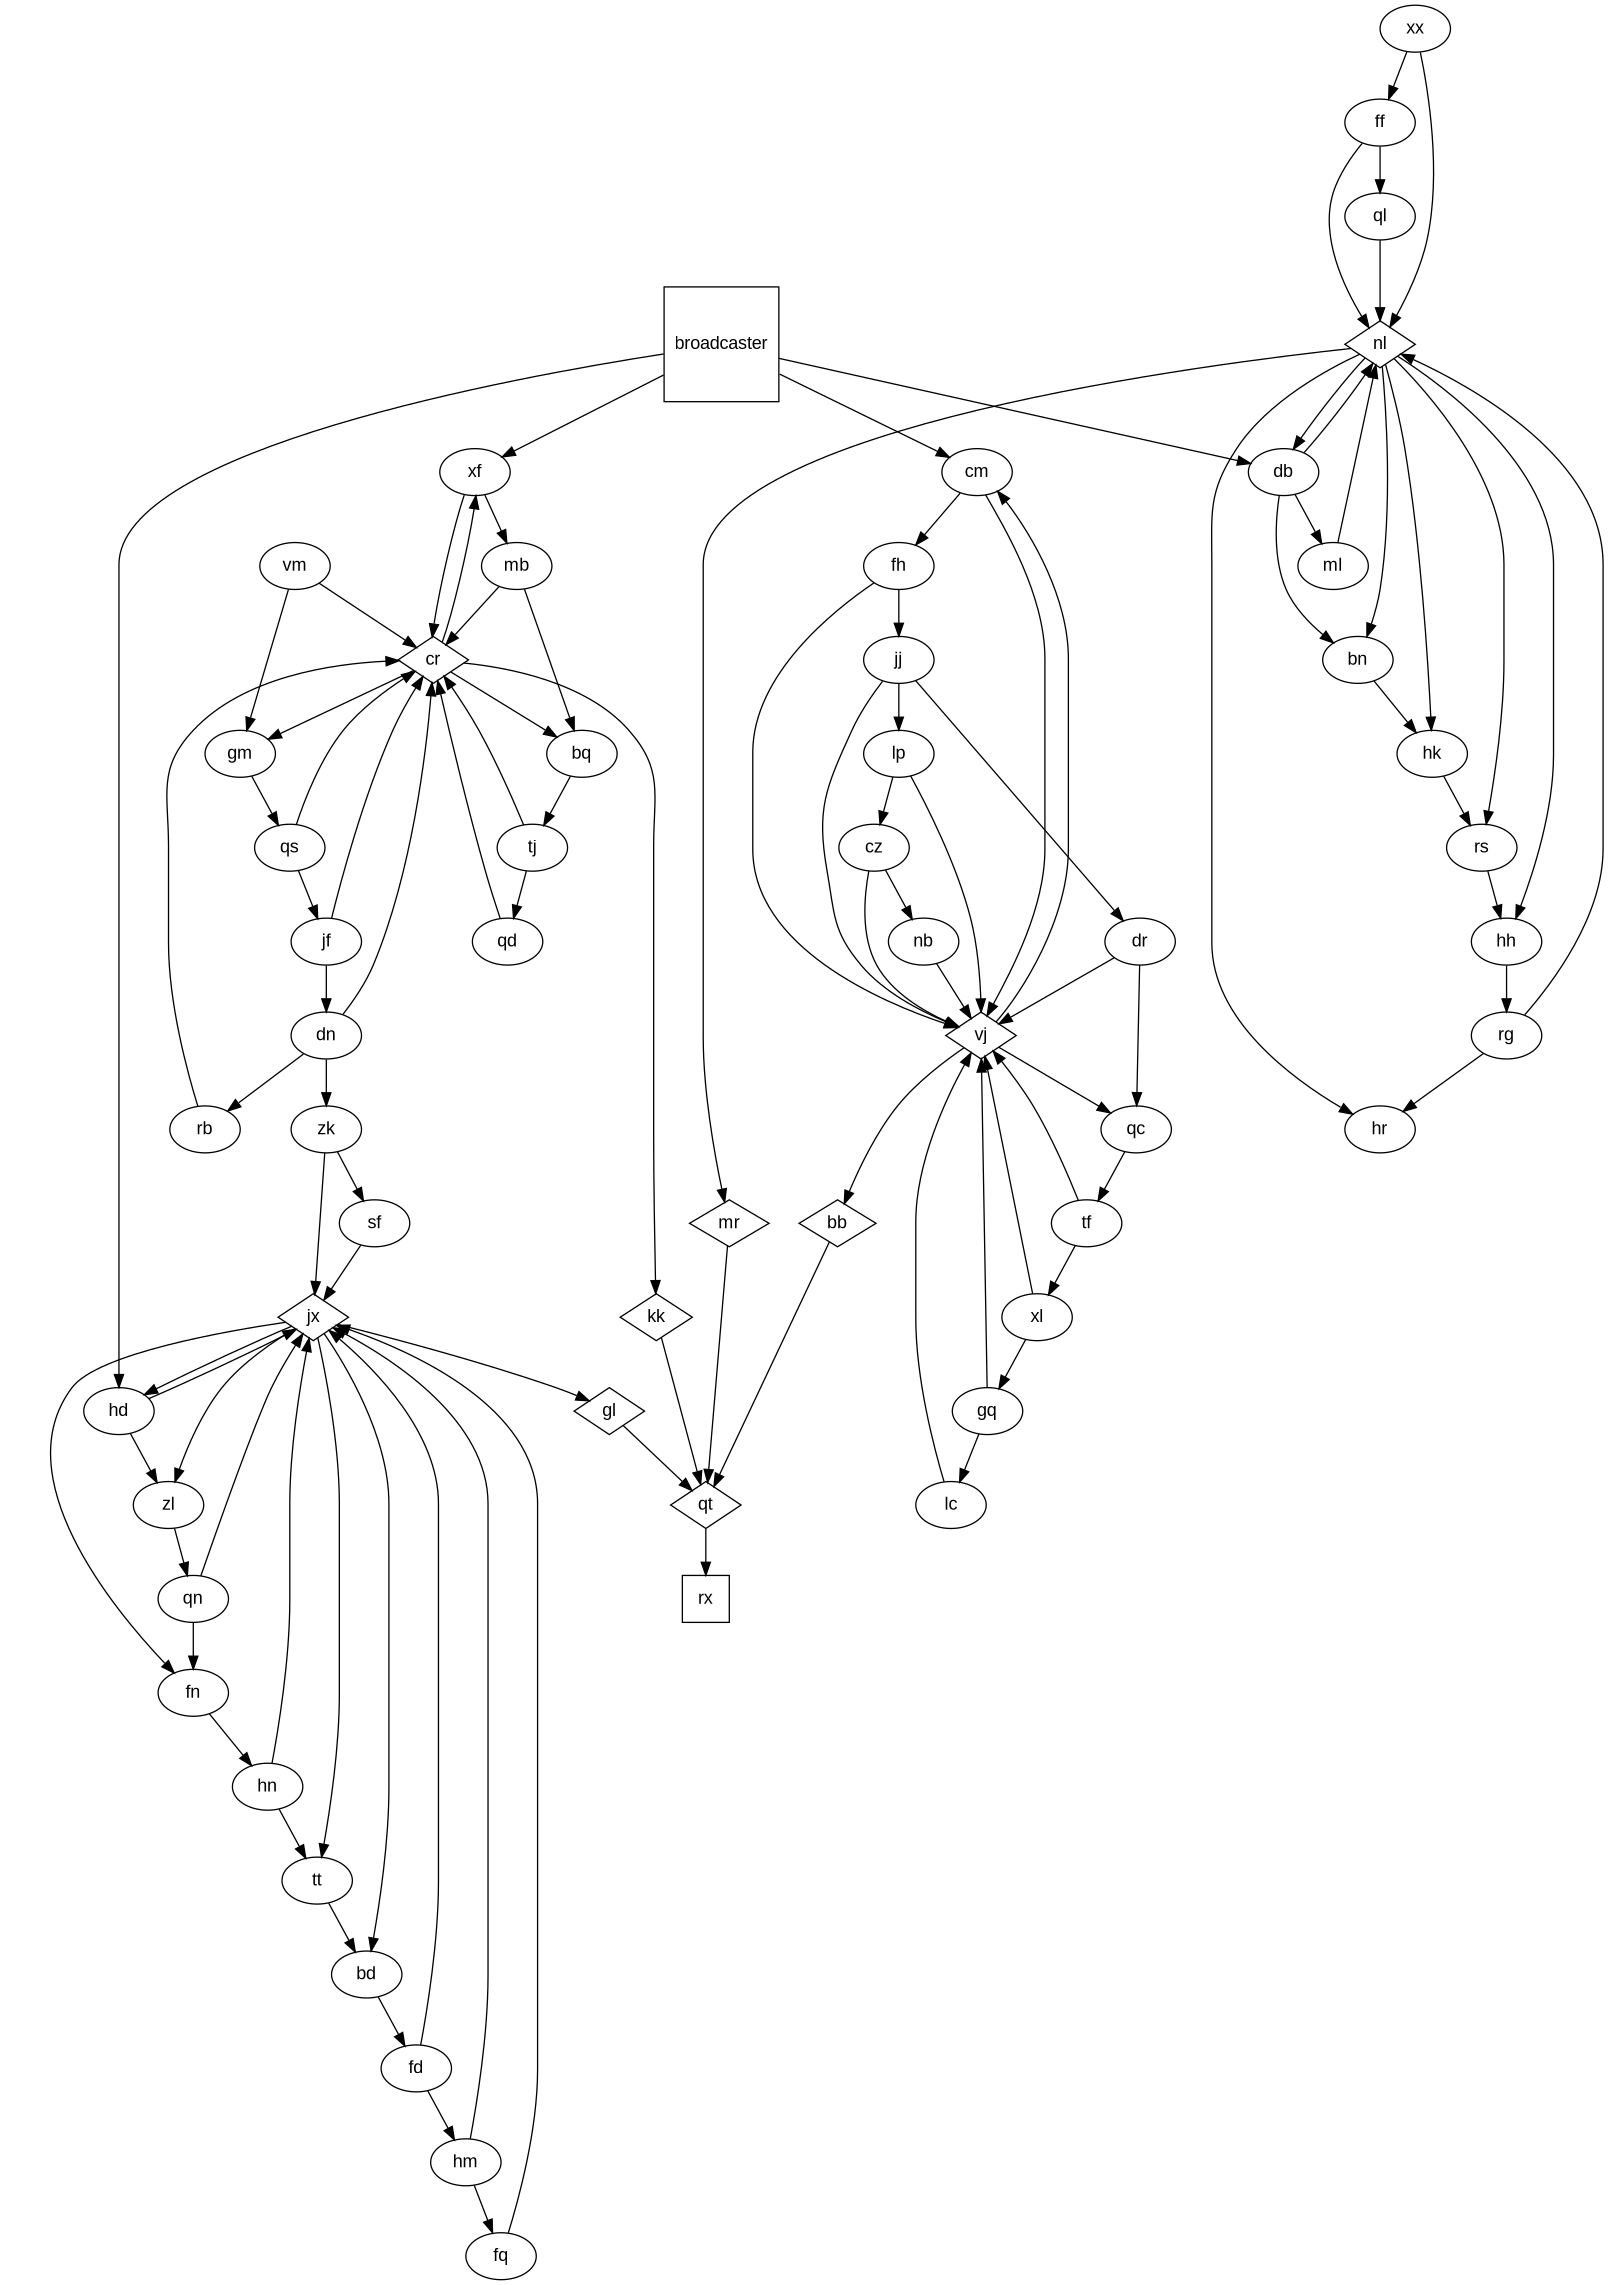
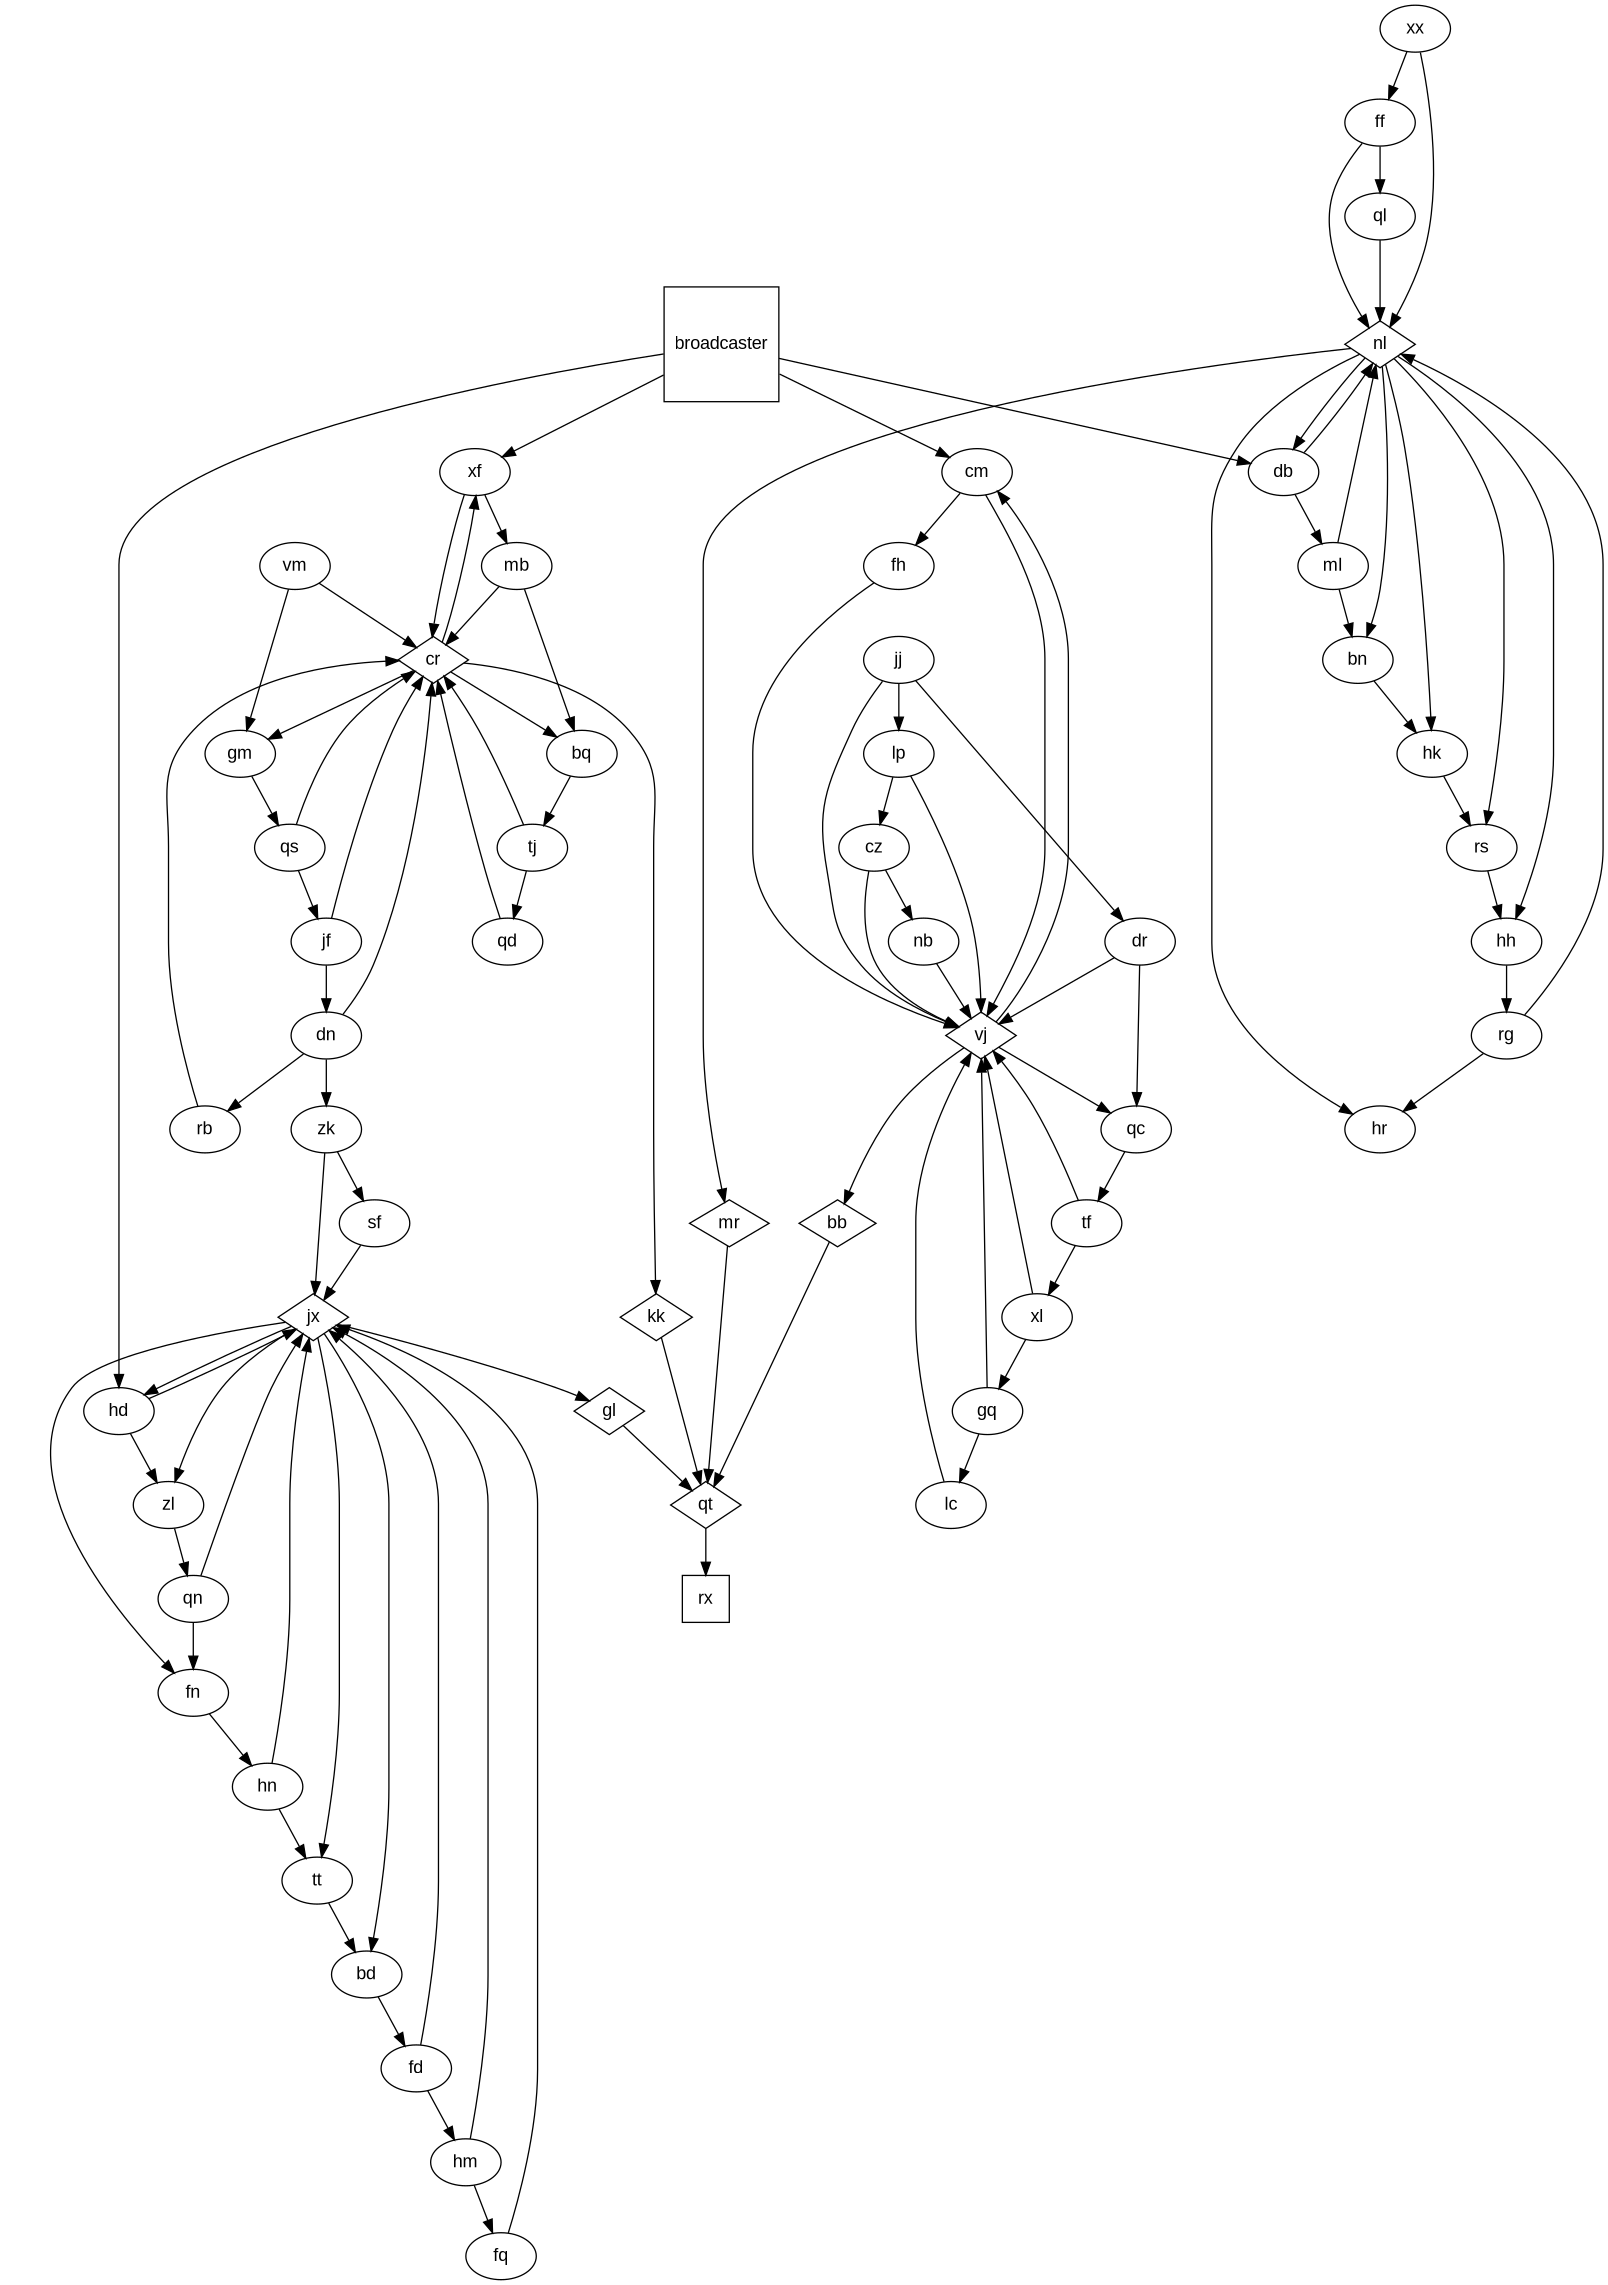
(1281, 572) -> (1344, 607)
(899, 607) -> none
